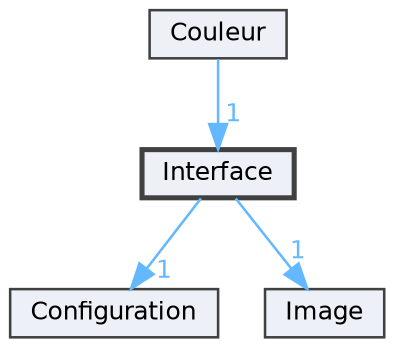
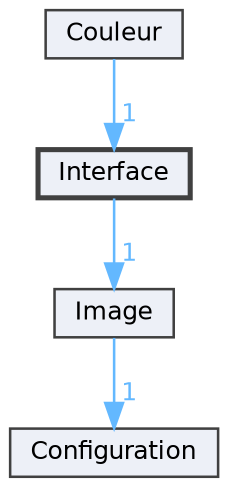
(174, 233) -> (114, 370)
